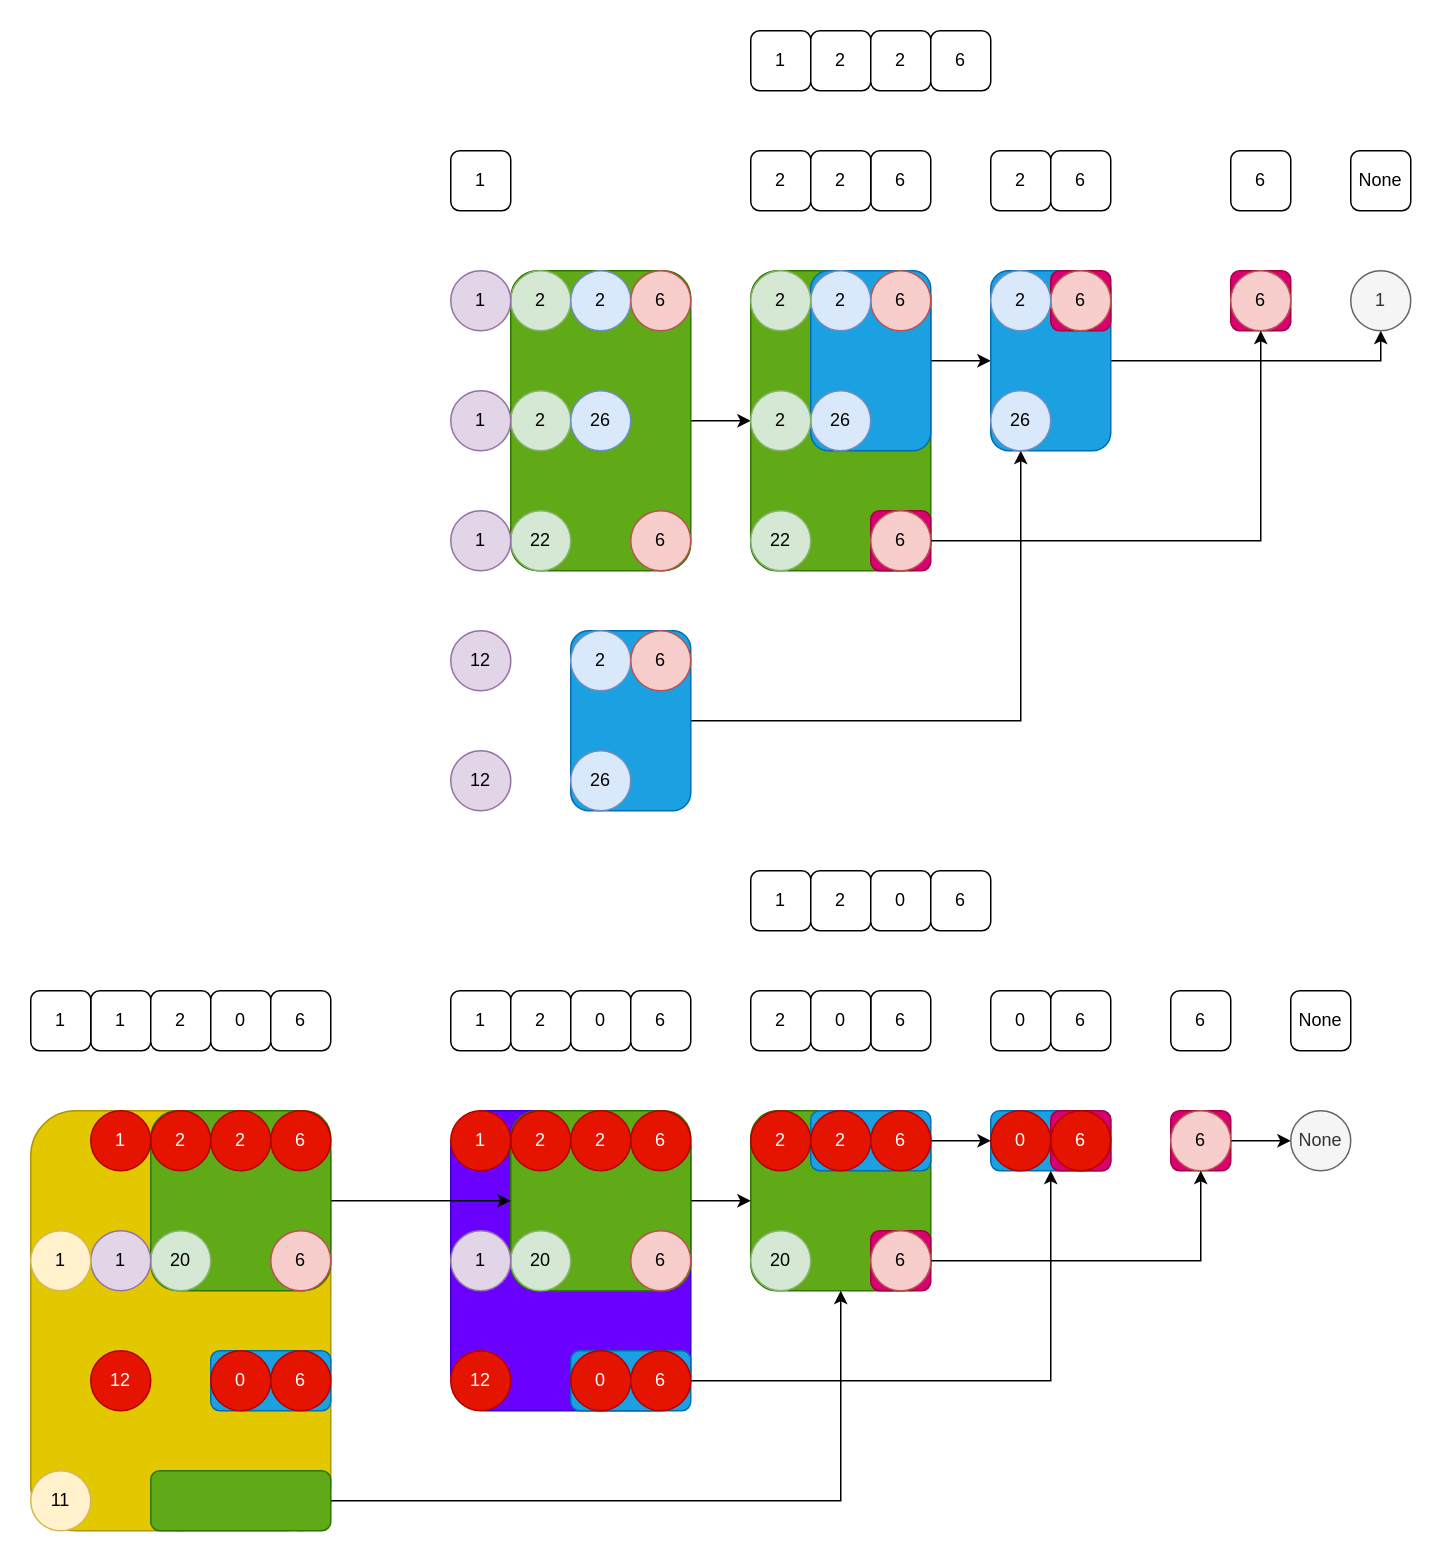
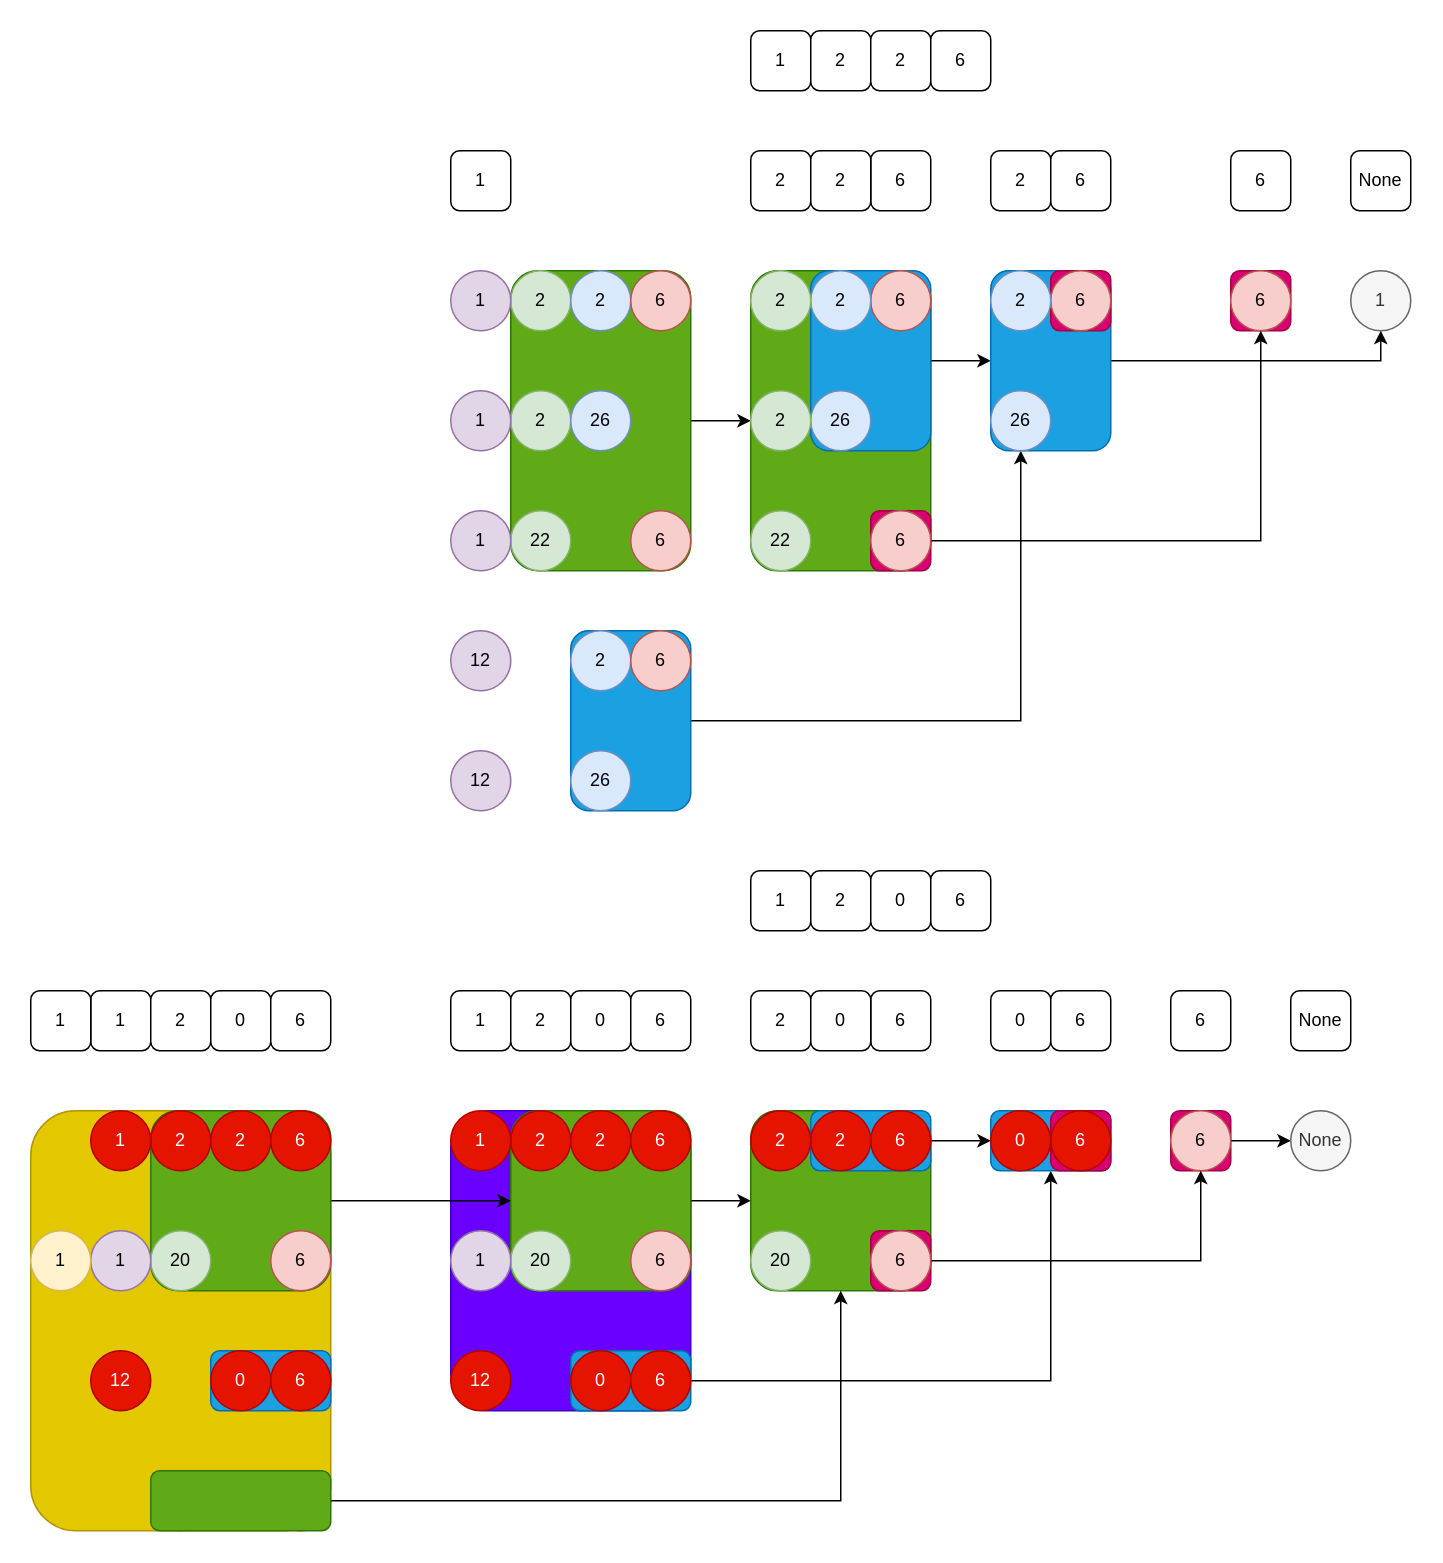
(61, 1501) -> none
